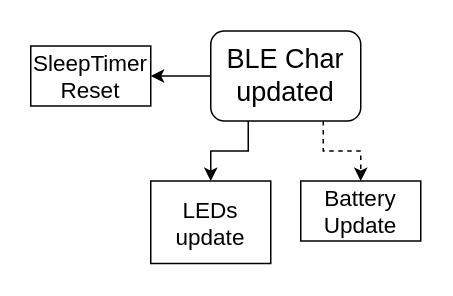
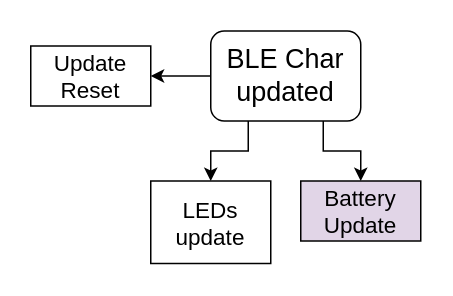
(91, 76) -> (91, 76)
(338, 151) -> (338, 151)
(361, 211) -> (361, 211)
